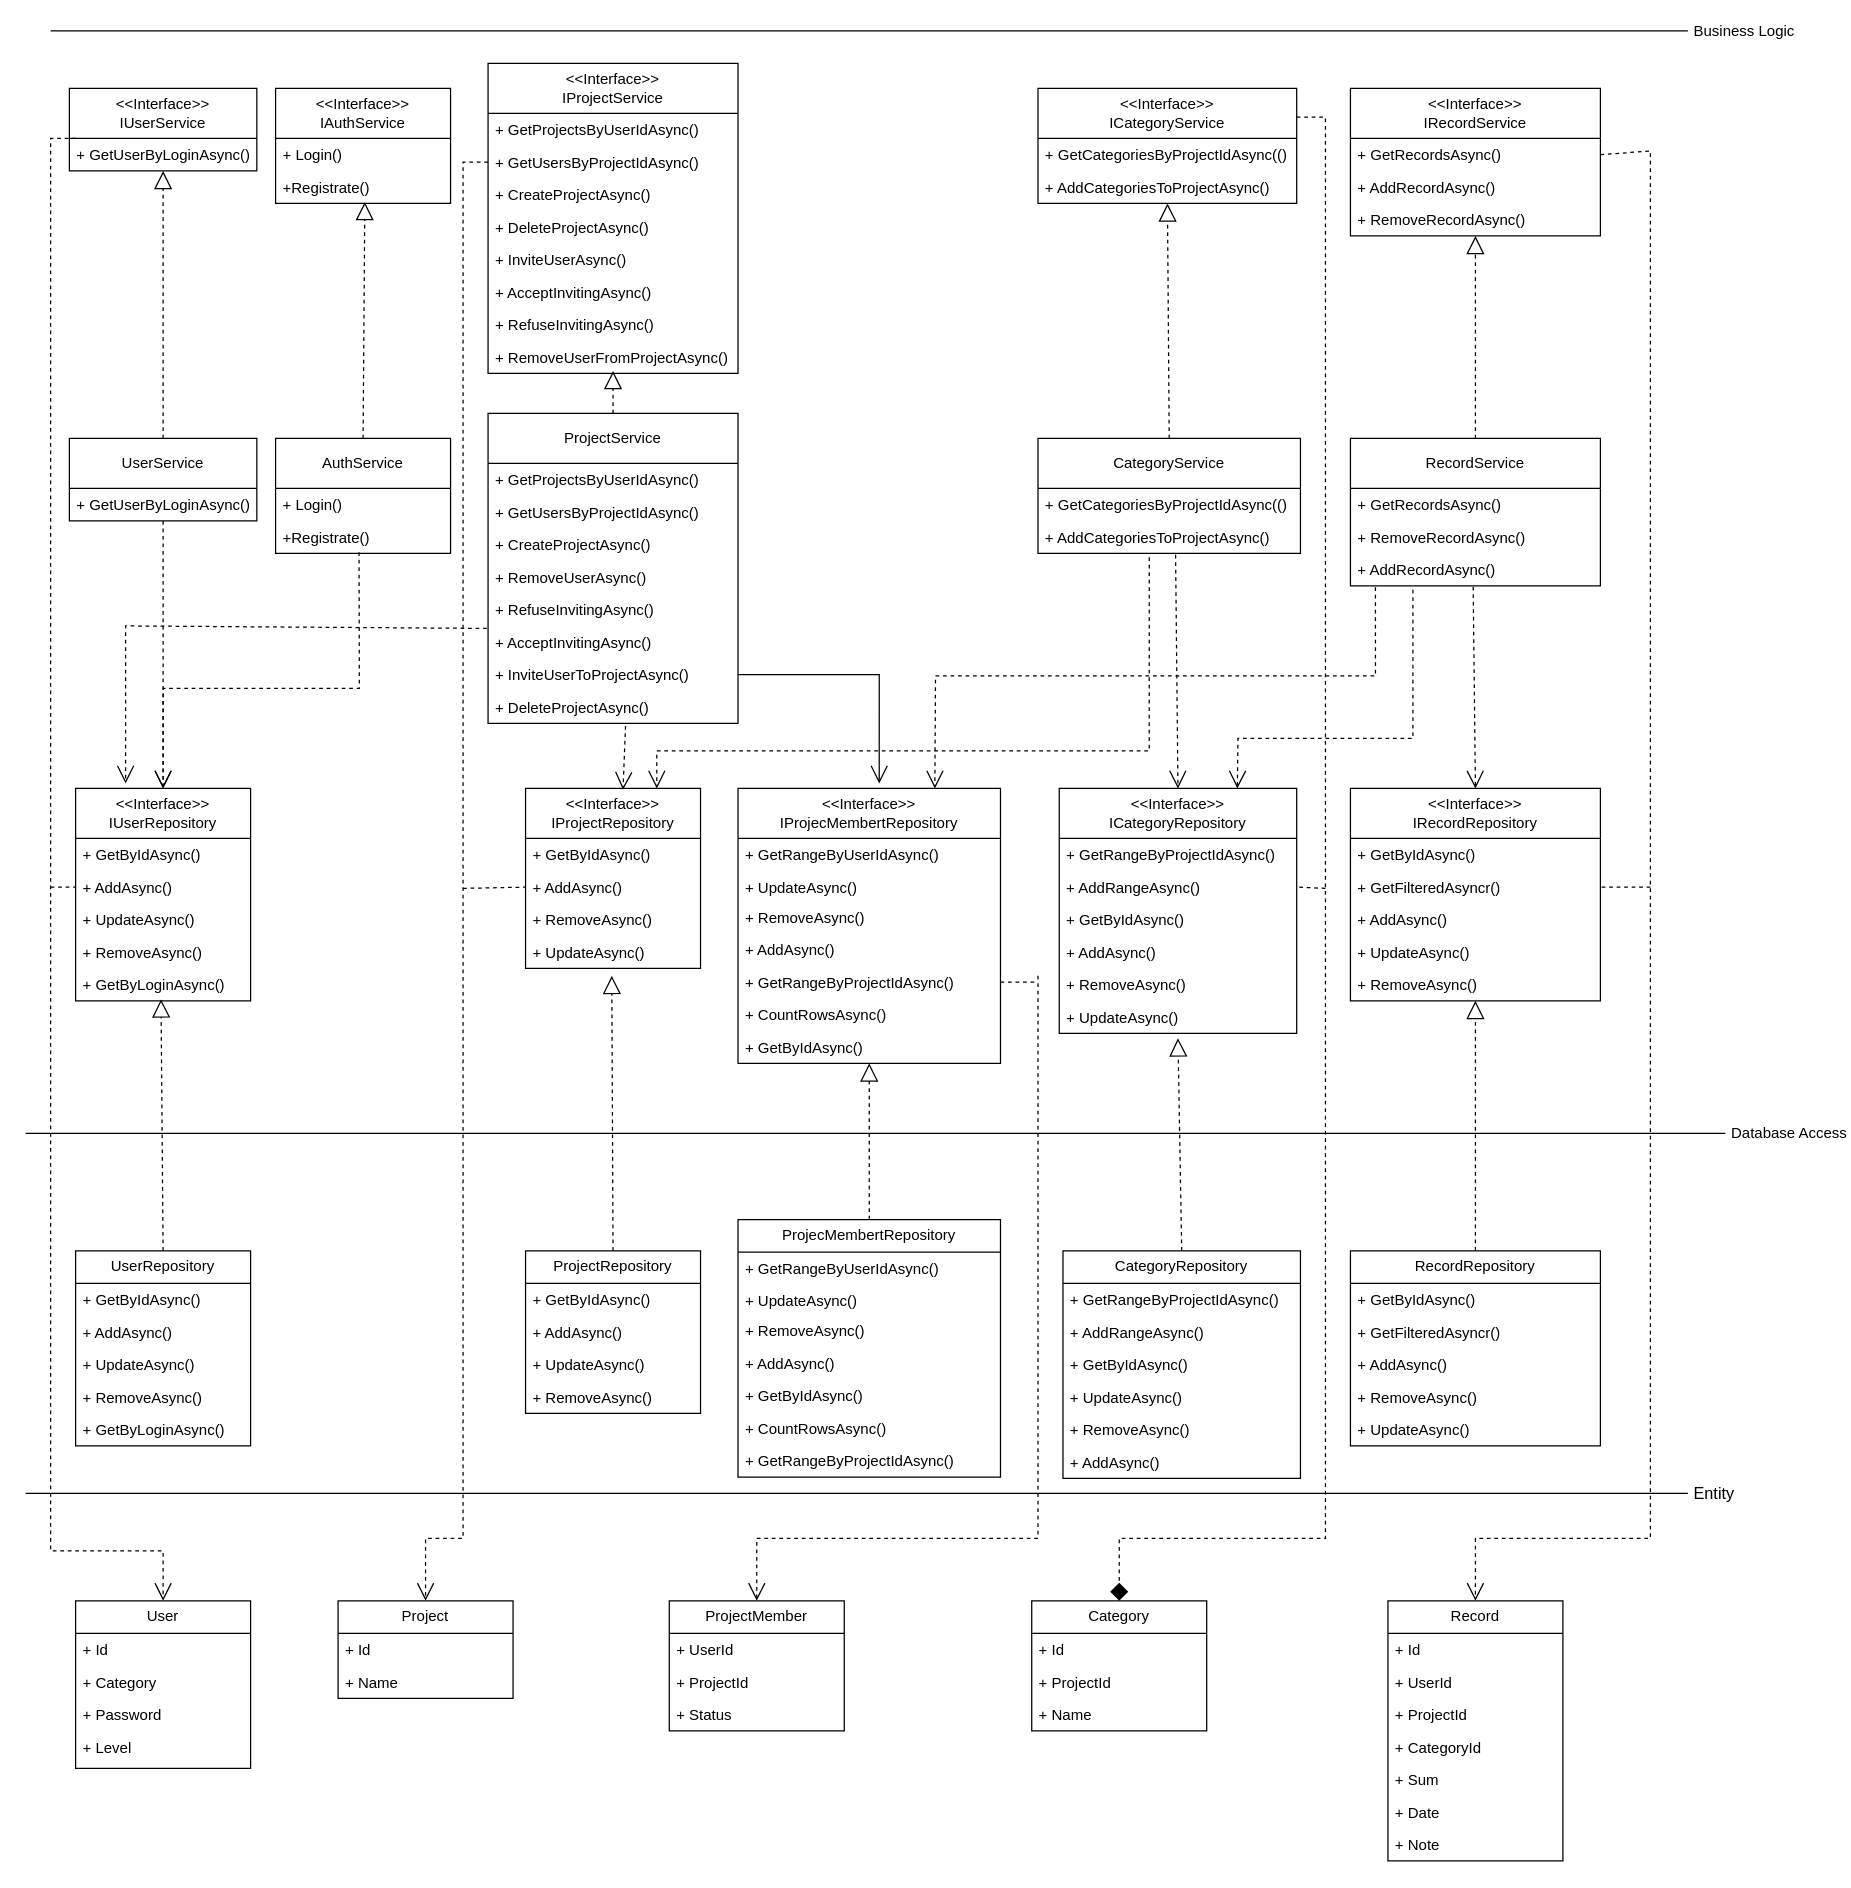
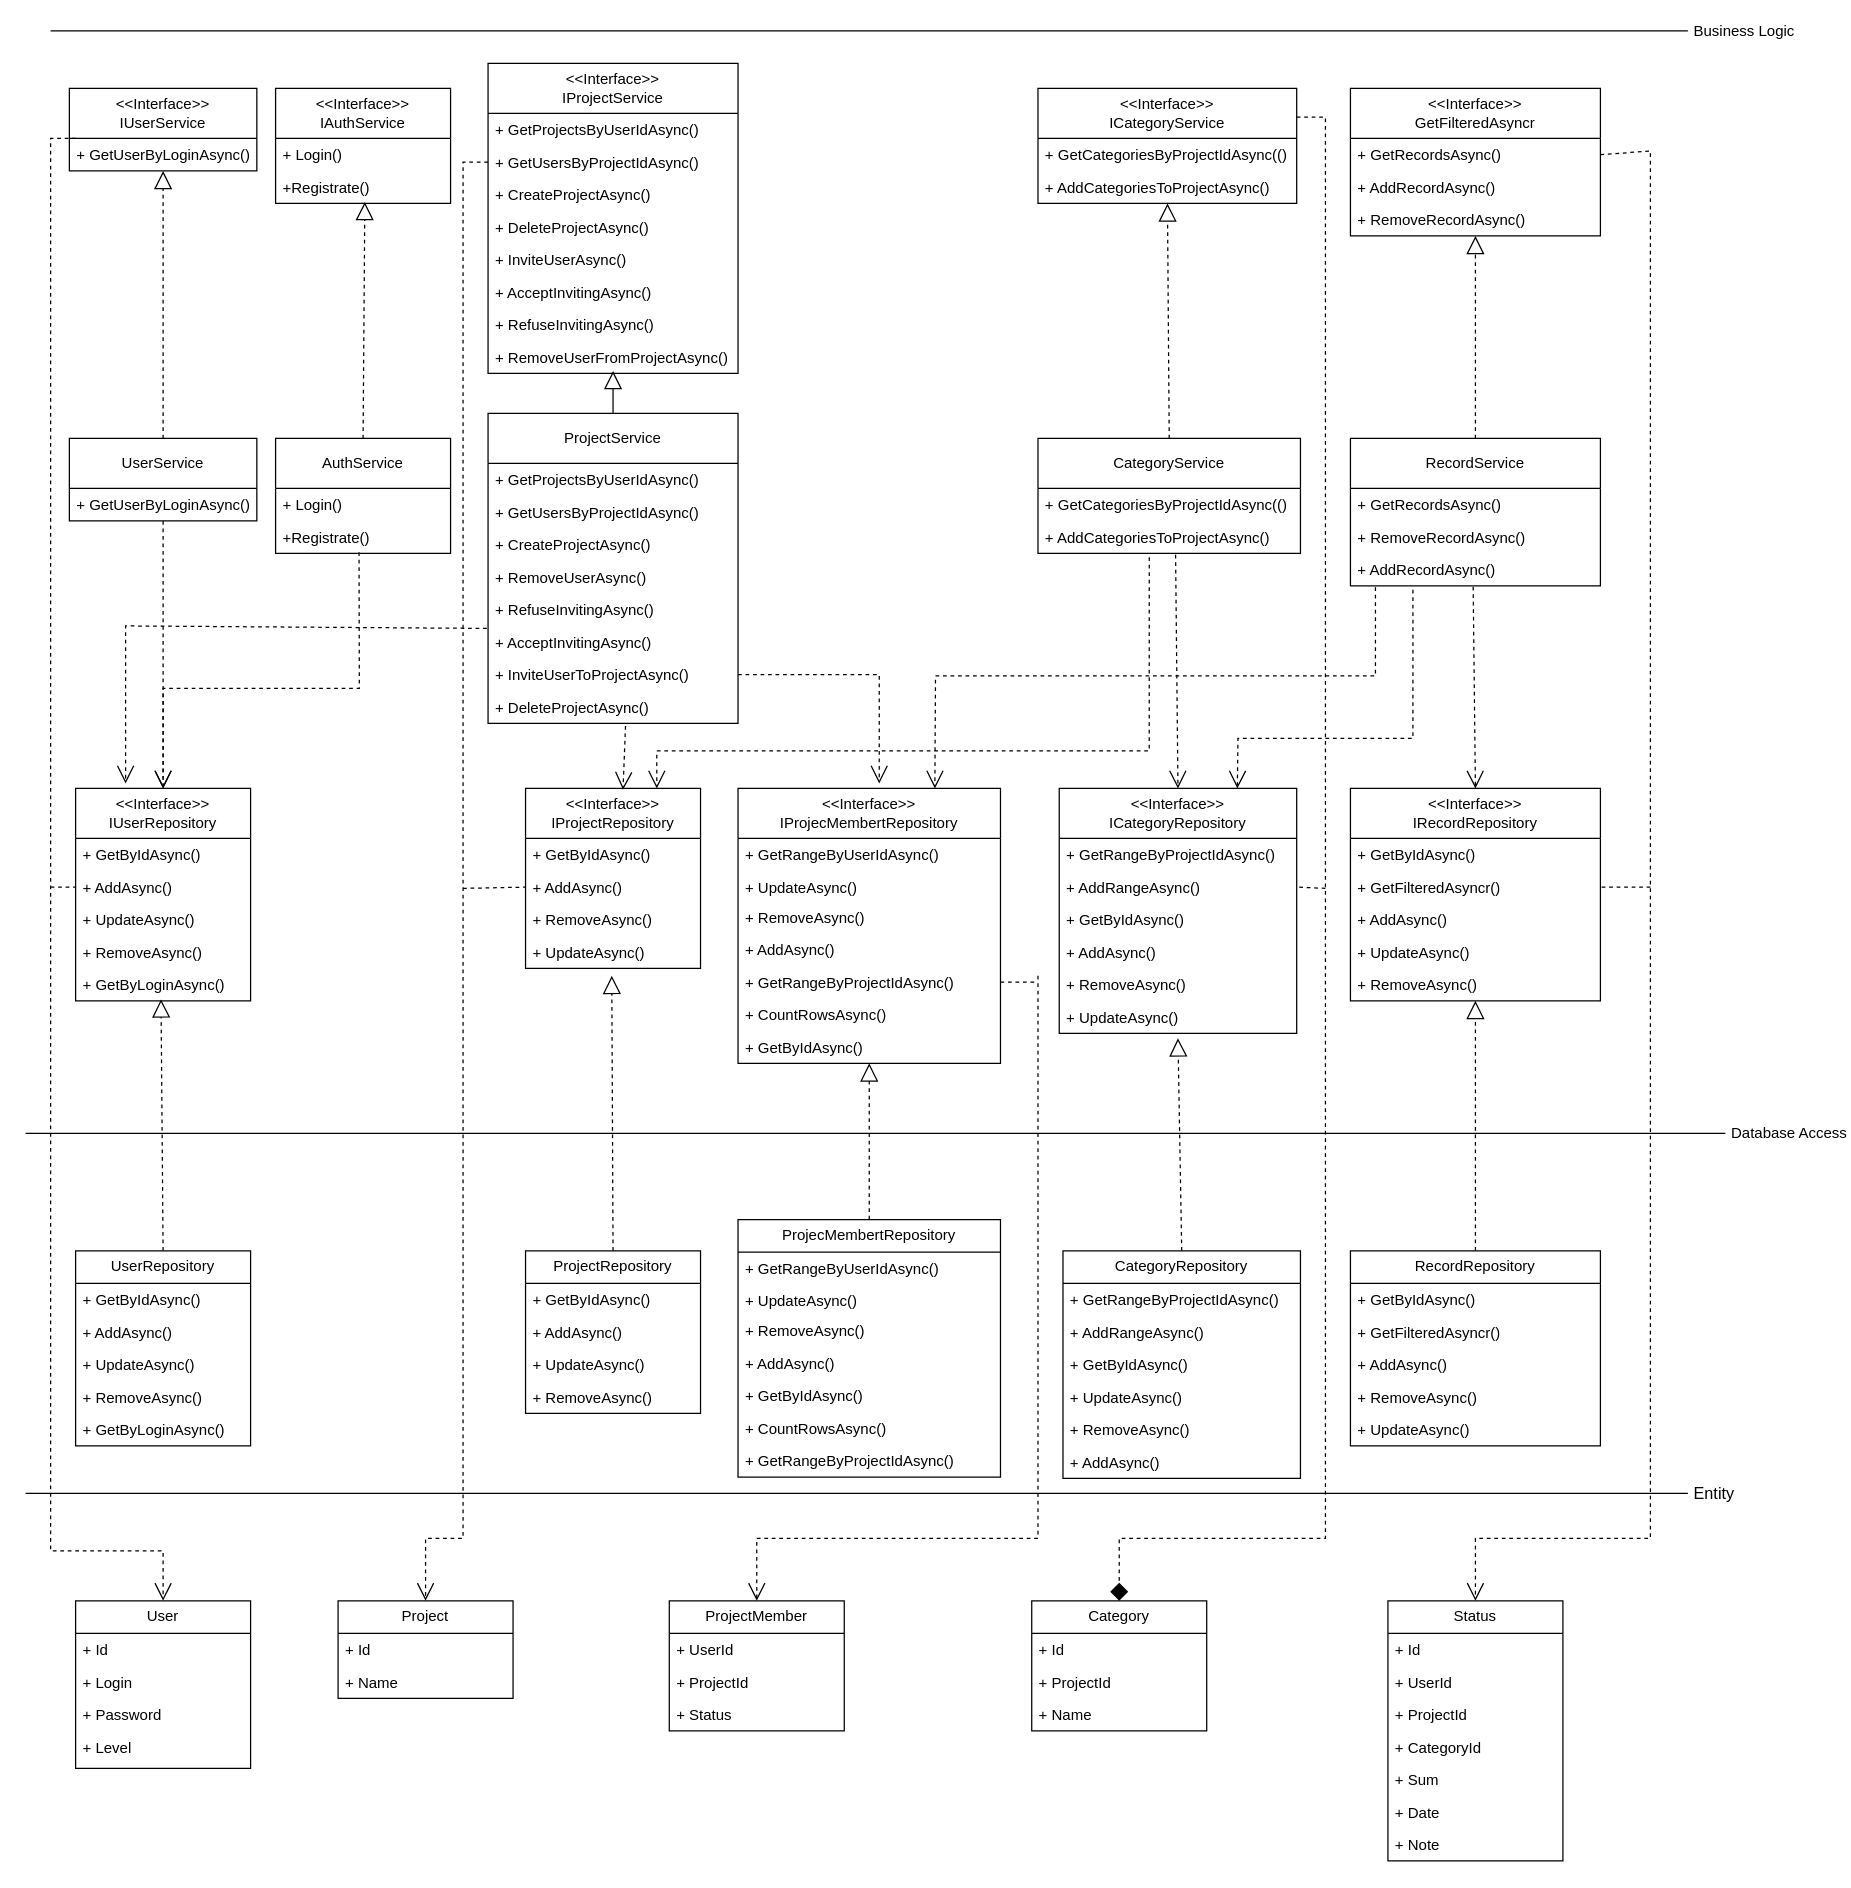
(1476, 113) -> (1476, 113)
(613, 401) -> (613, 401)
(862, 674) -> (862, 674)
(1476, 1617) -> (1476, 1617)
(123, 1683) -> (109, 1683)
